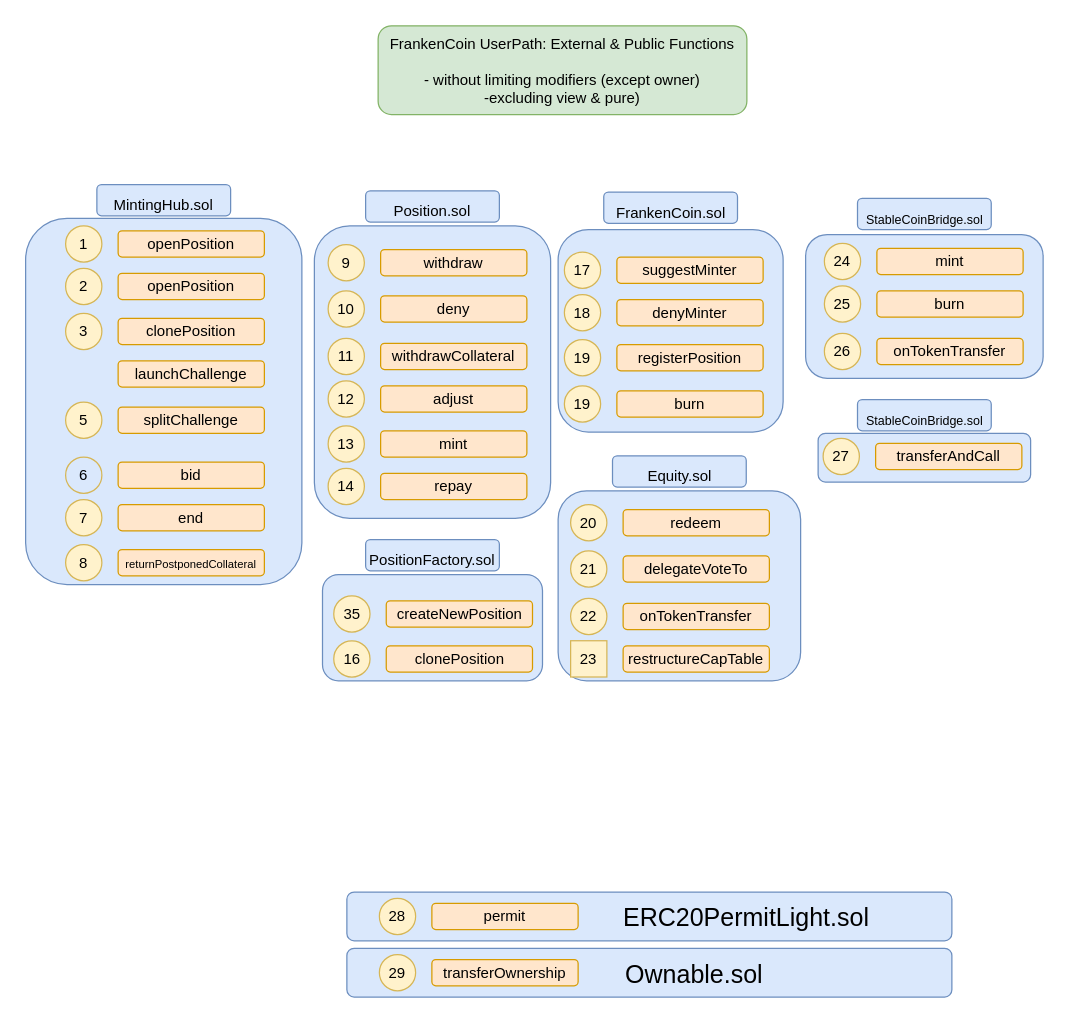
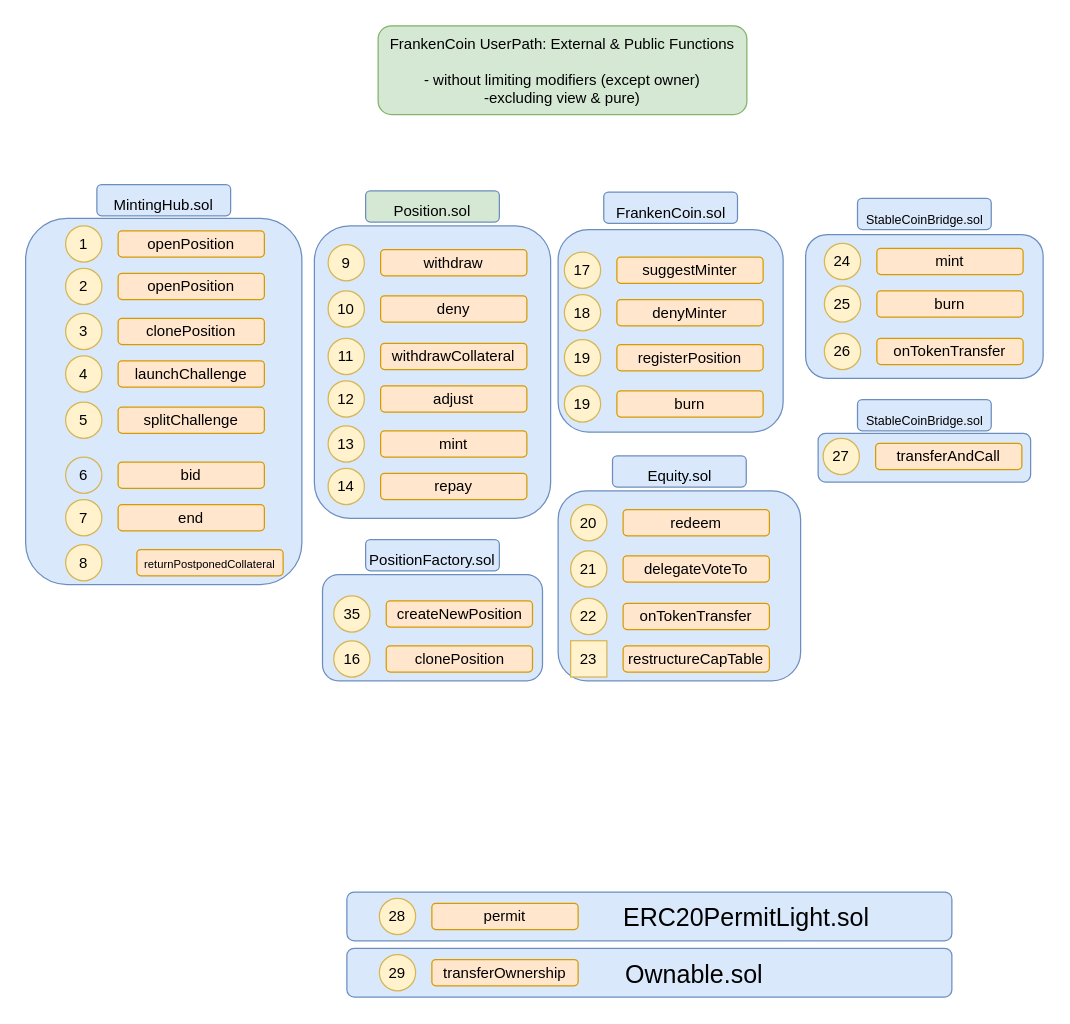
(433, 206) -> (433, 206)
none -> (84, 374)
(191, 563) -> (210, 563)
